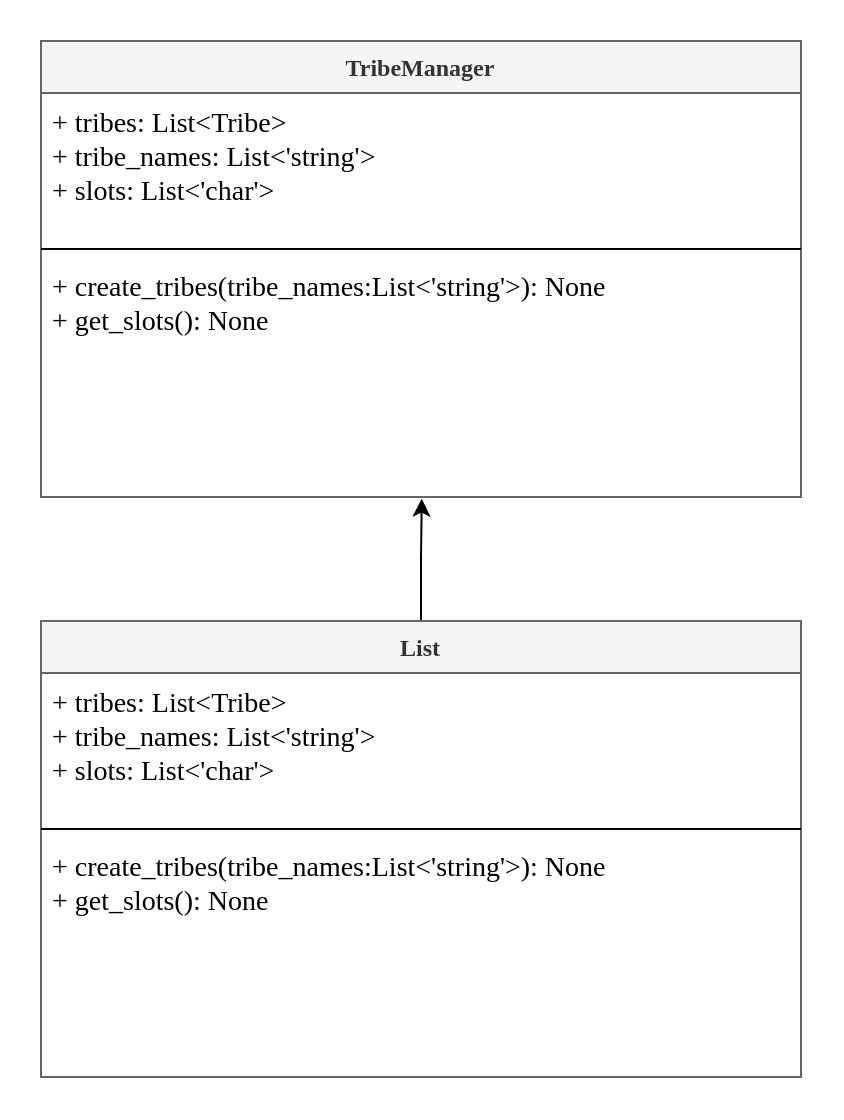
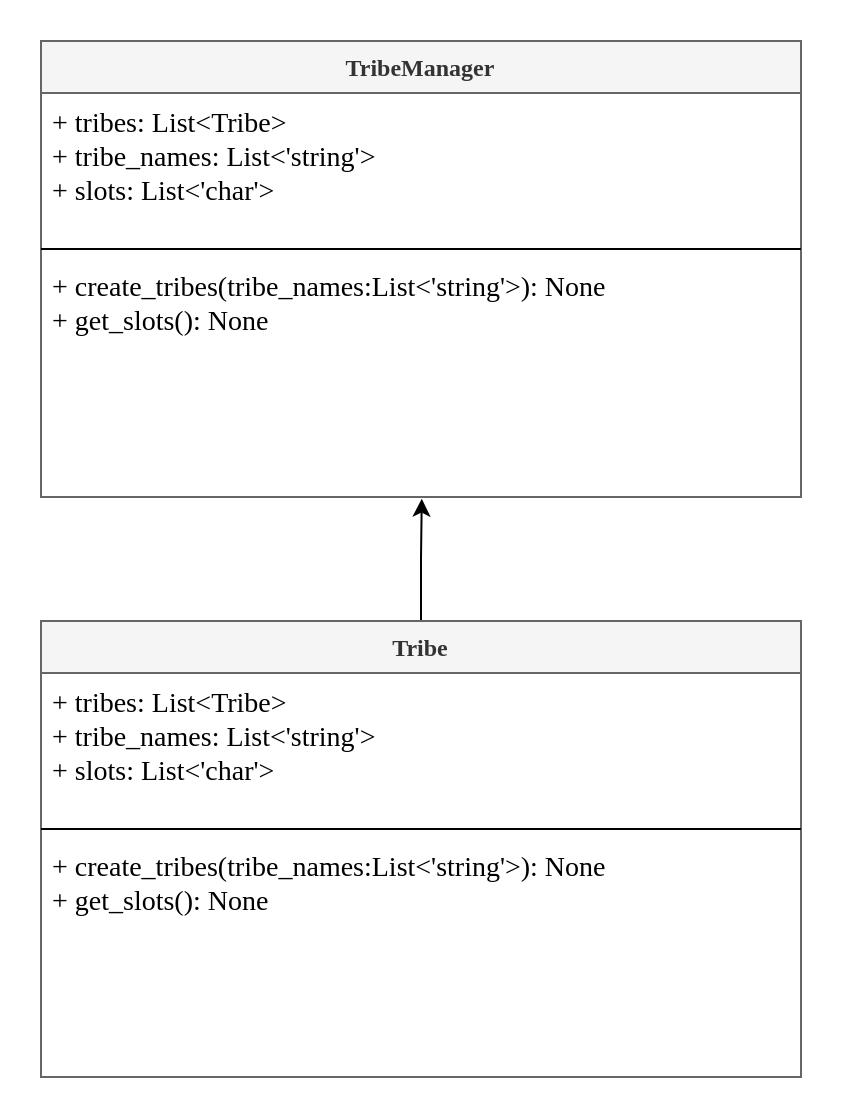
(420, 648) -> (420, 648)
